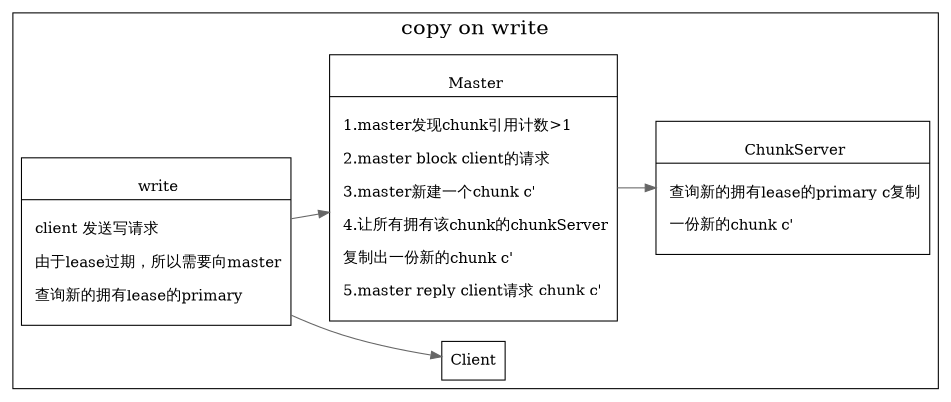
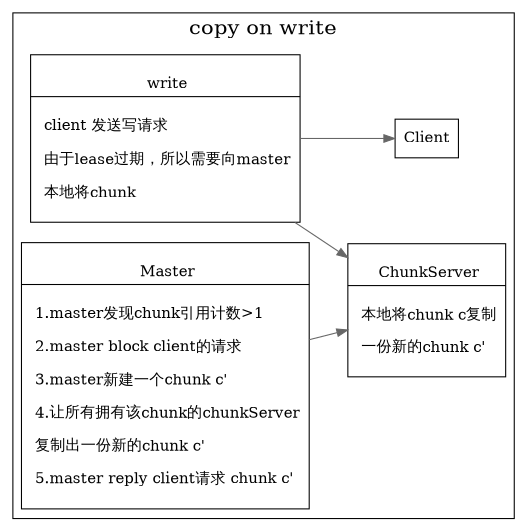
(793, 192) -> (427, 315)
(305, 216) -> (317, 237)
(137, 295) -> (88, 192)
